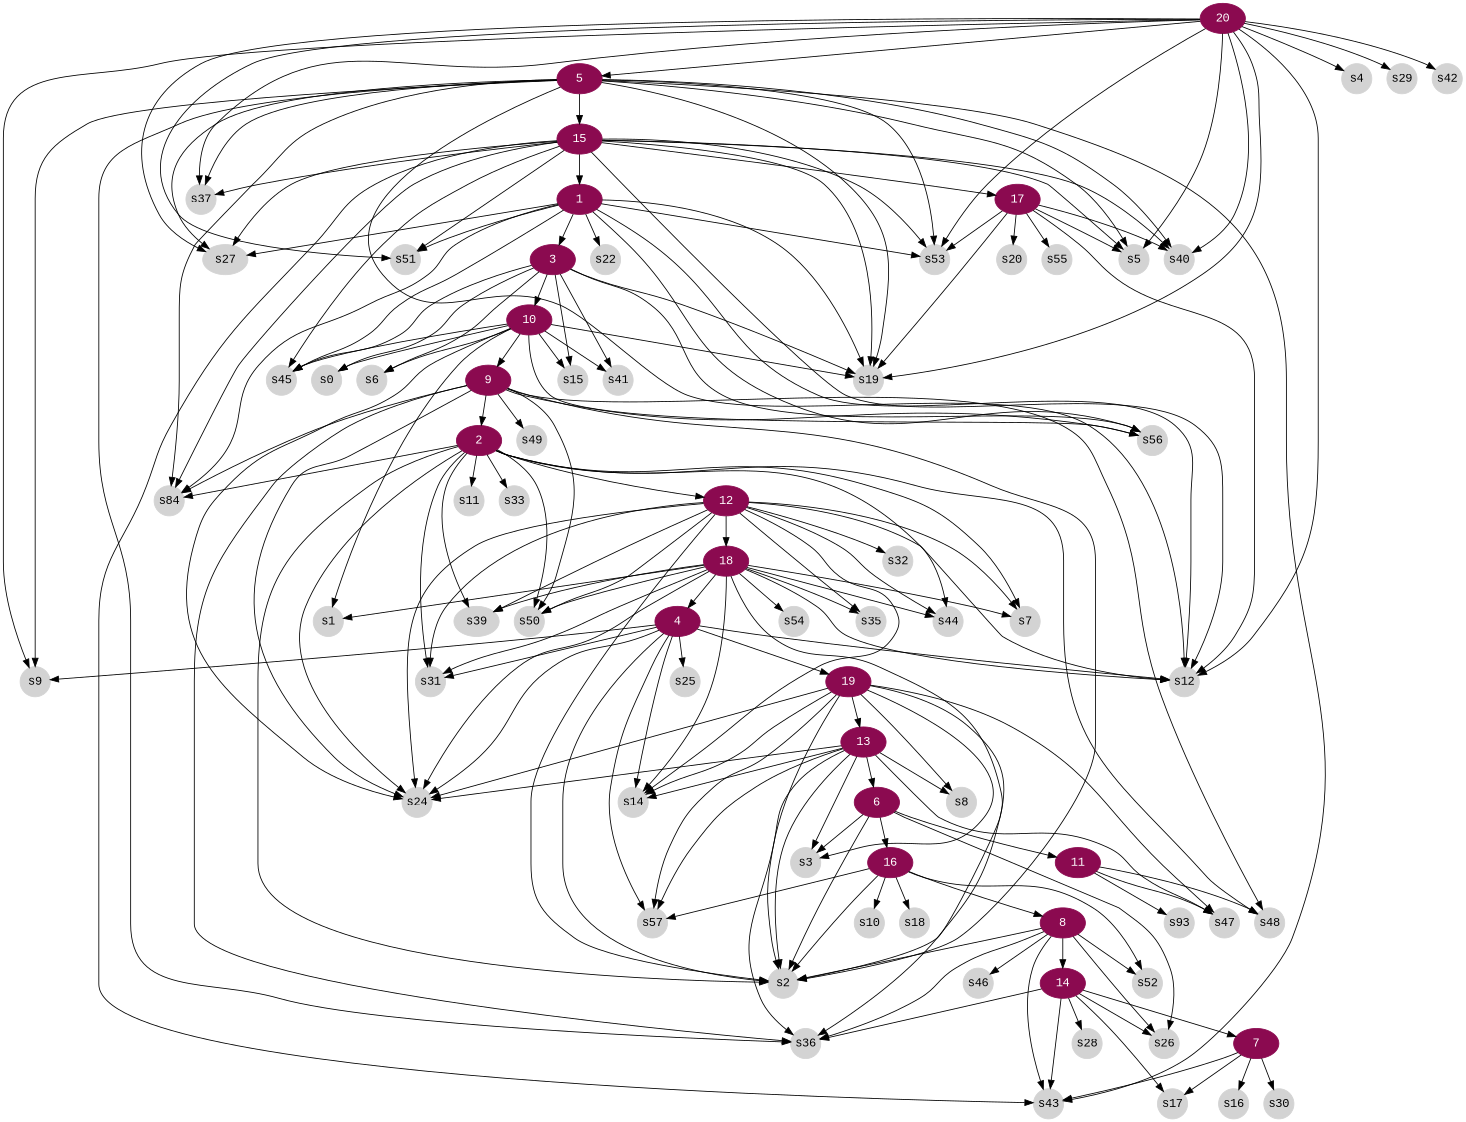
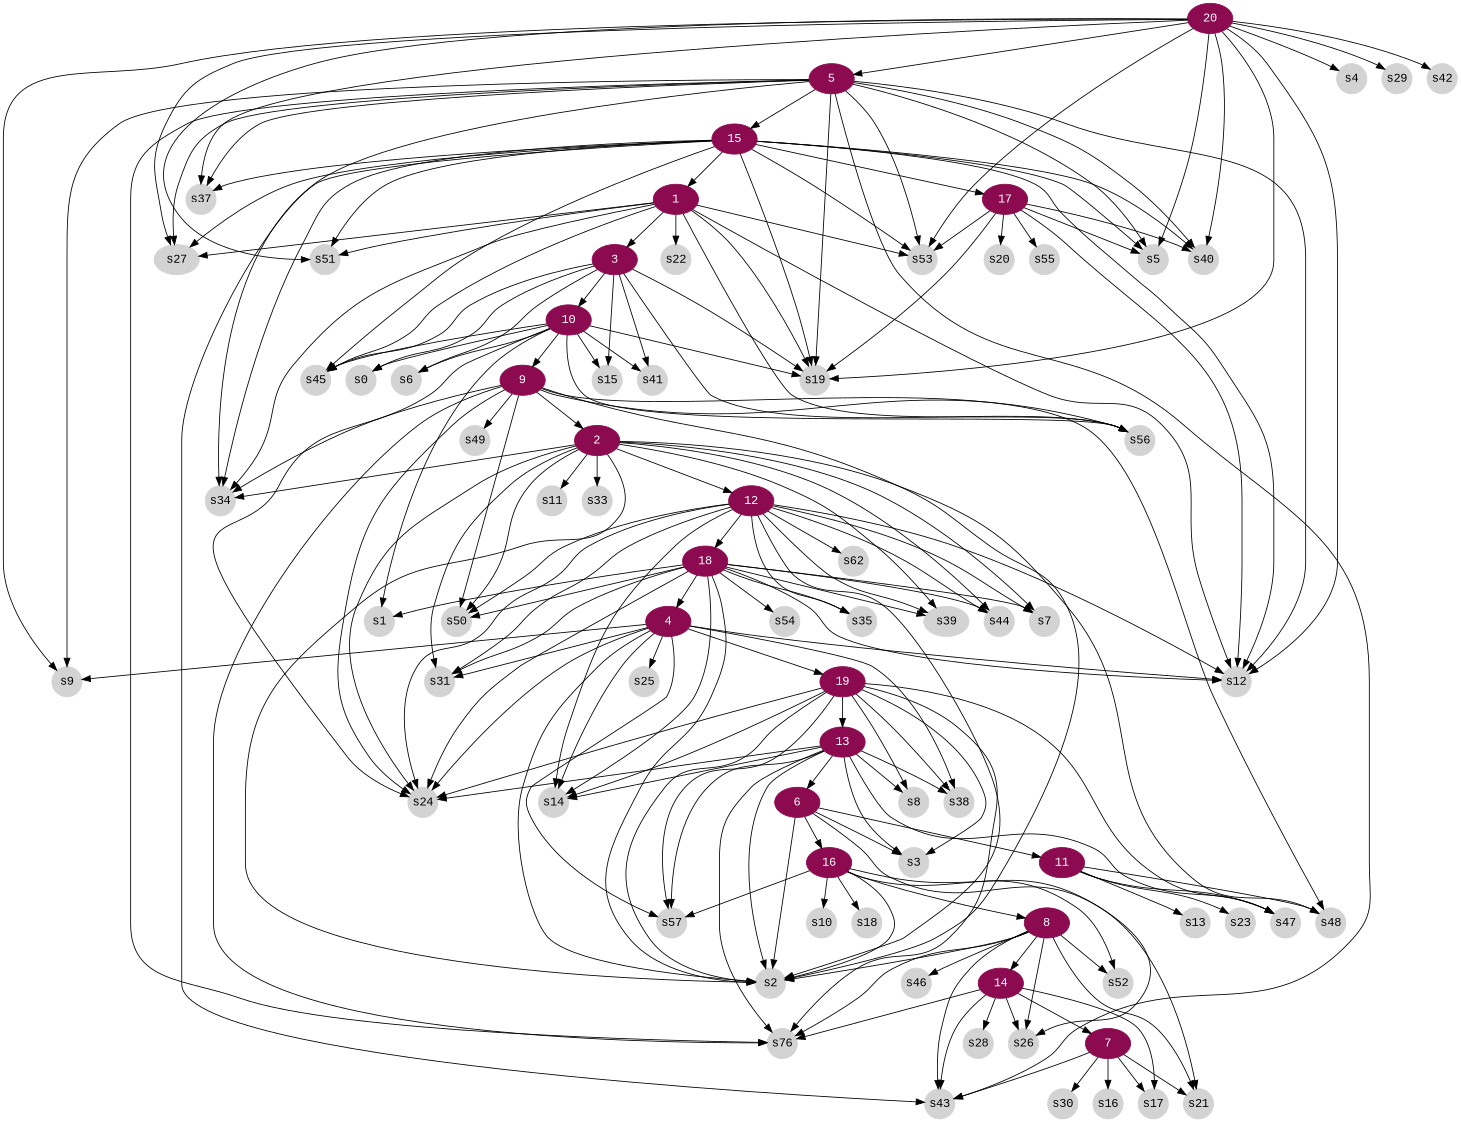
(169, 501) -> (220, 501)
(898, 561) -> (853, 561)
none -> (959, 802)
(1179, 923) -> (1240, 923)
none -> (1195, 923)
(806, 1044) -> (782, 1044)
none -> (1198, 1104)
